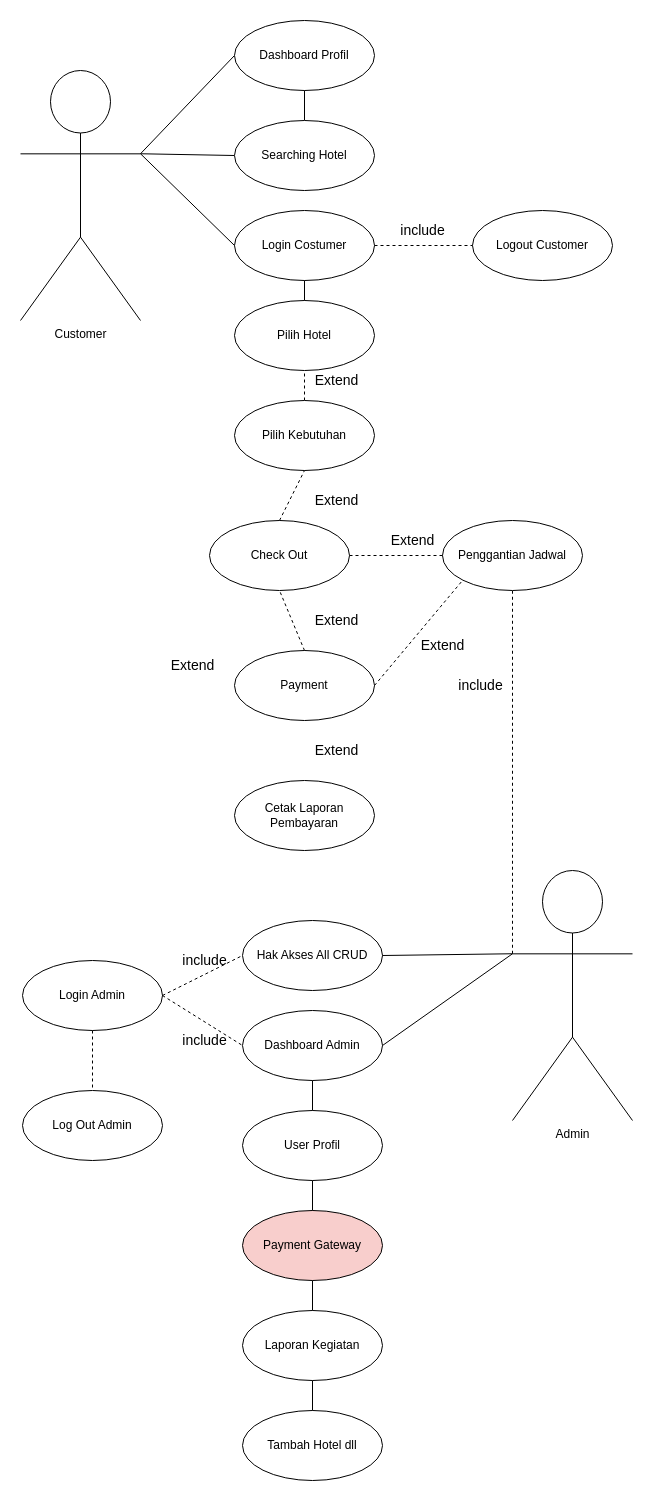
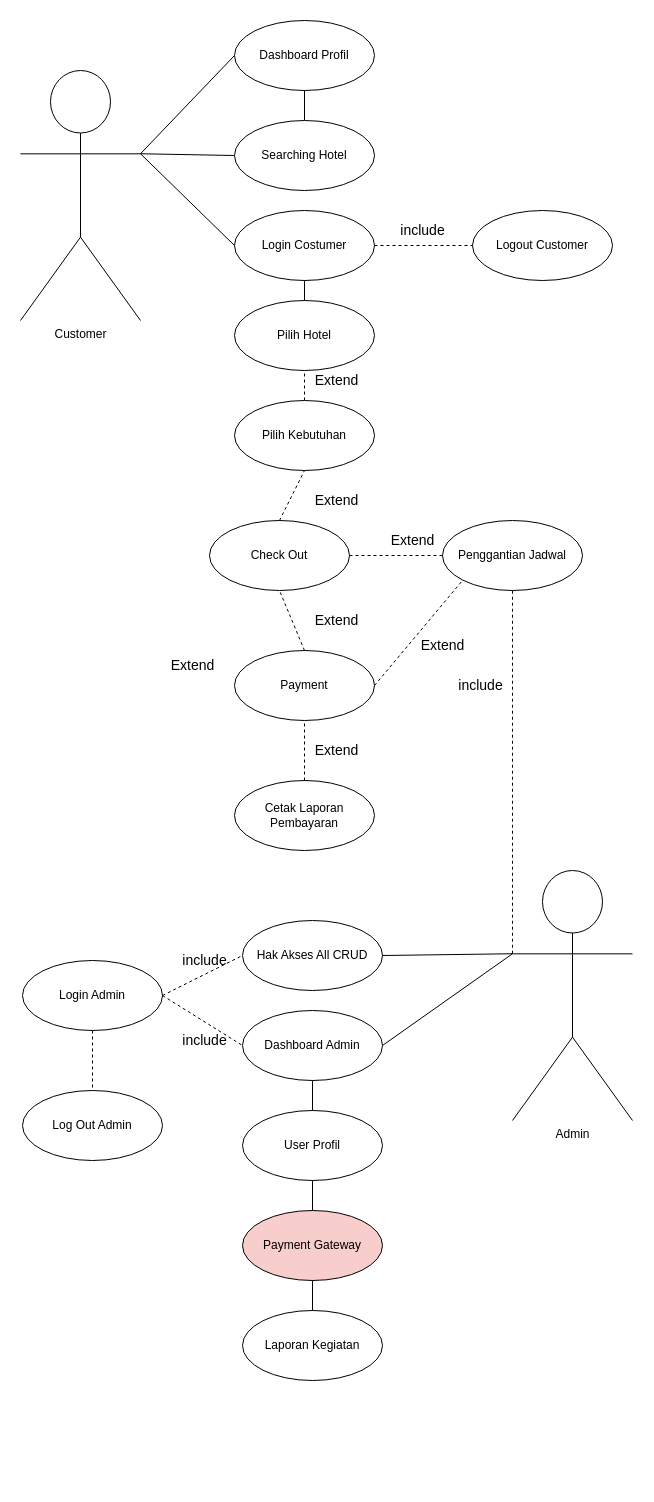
none -> (305, 752)
(313, 1396) -> none
(313, 1446) -> none
